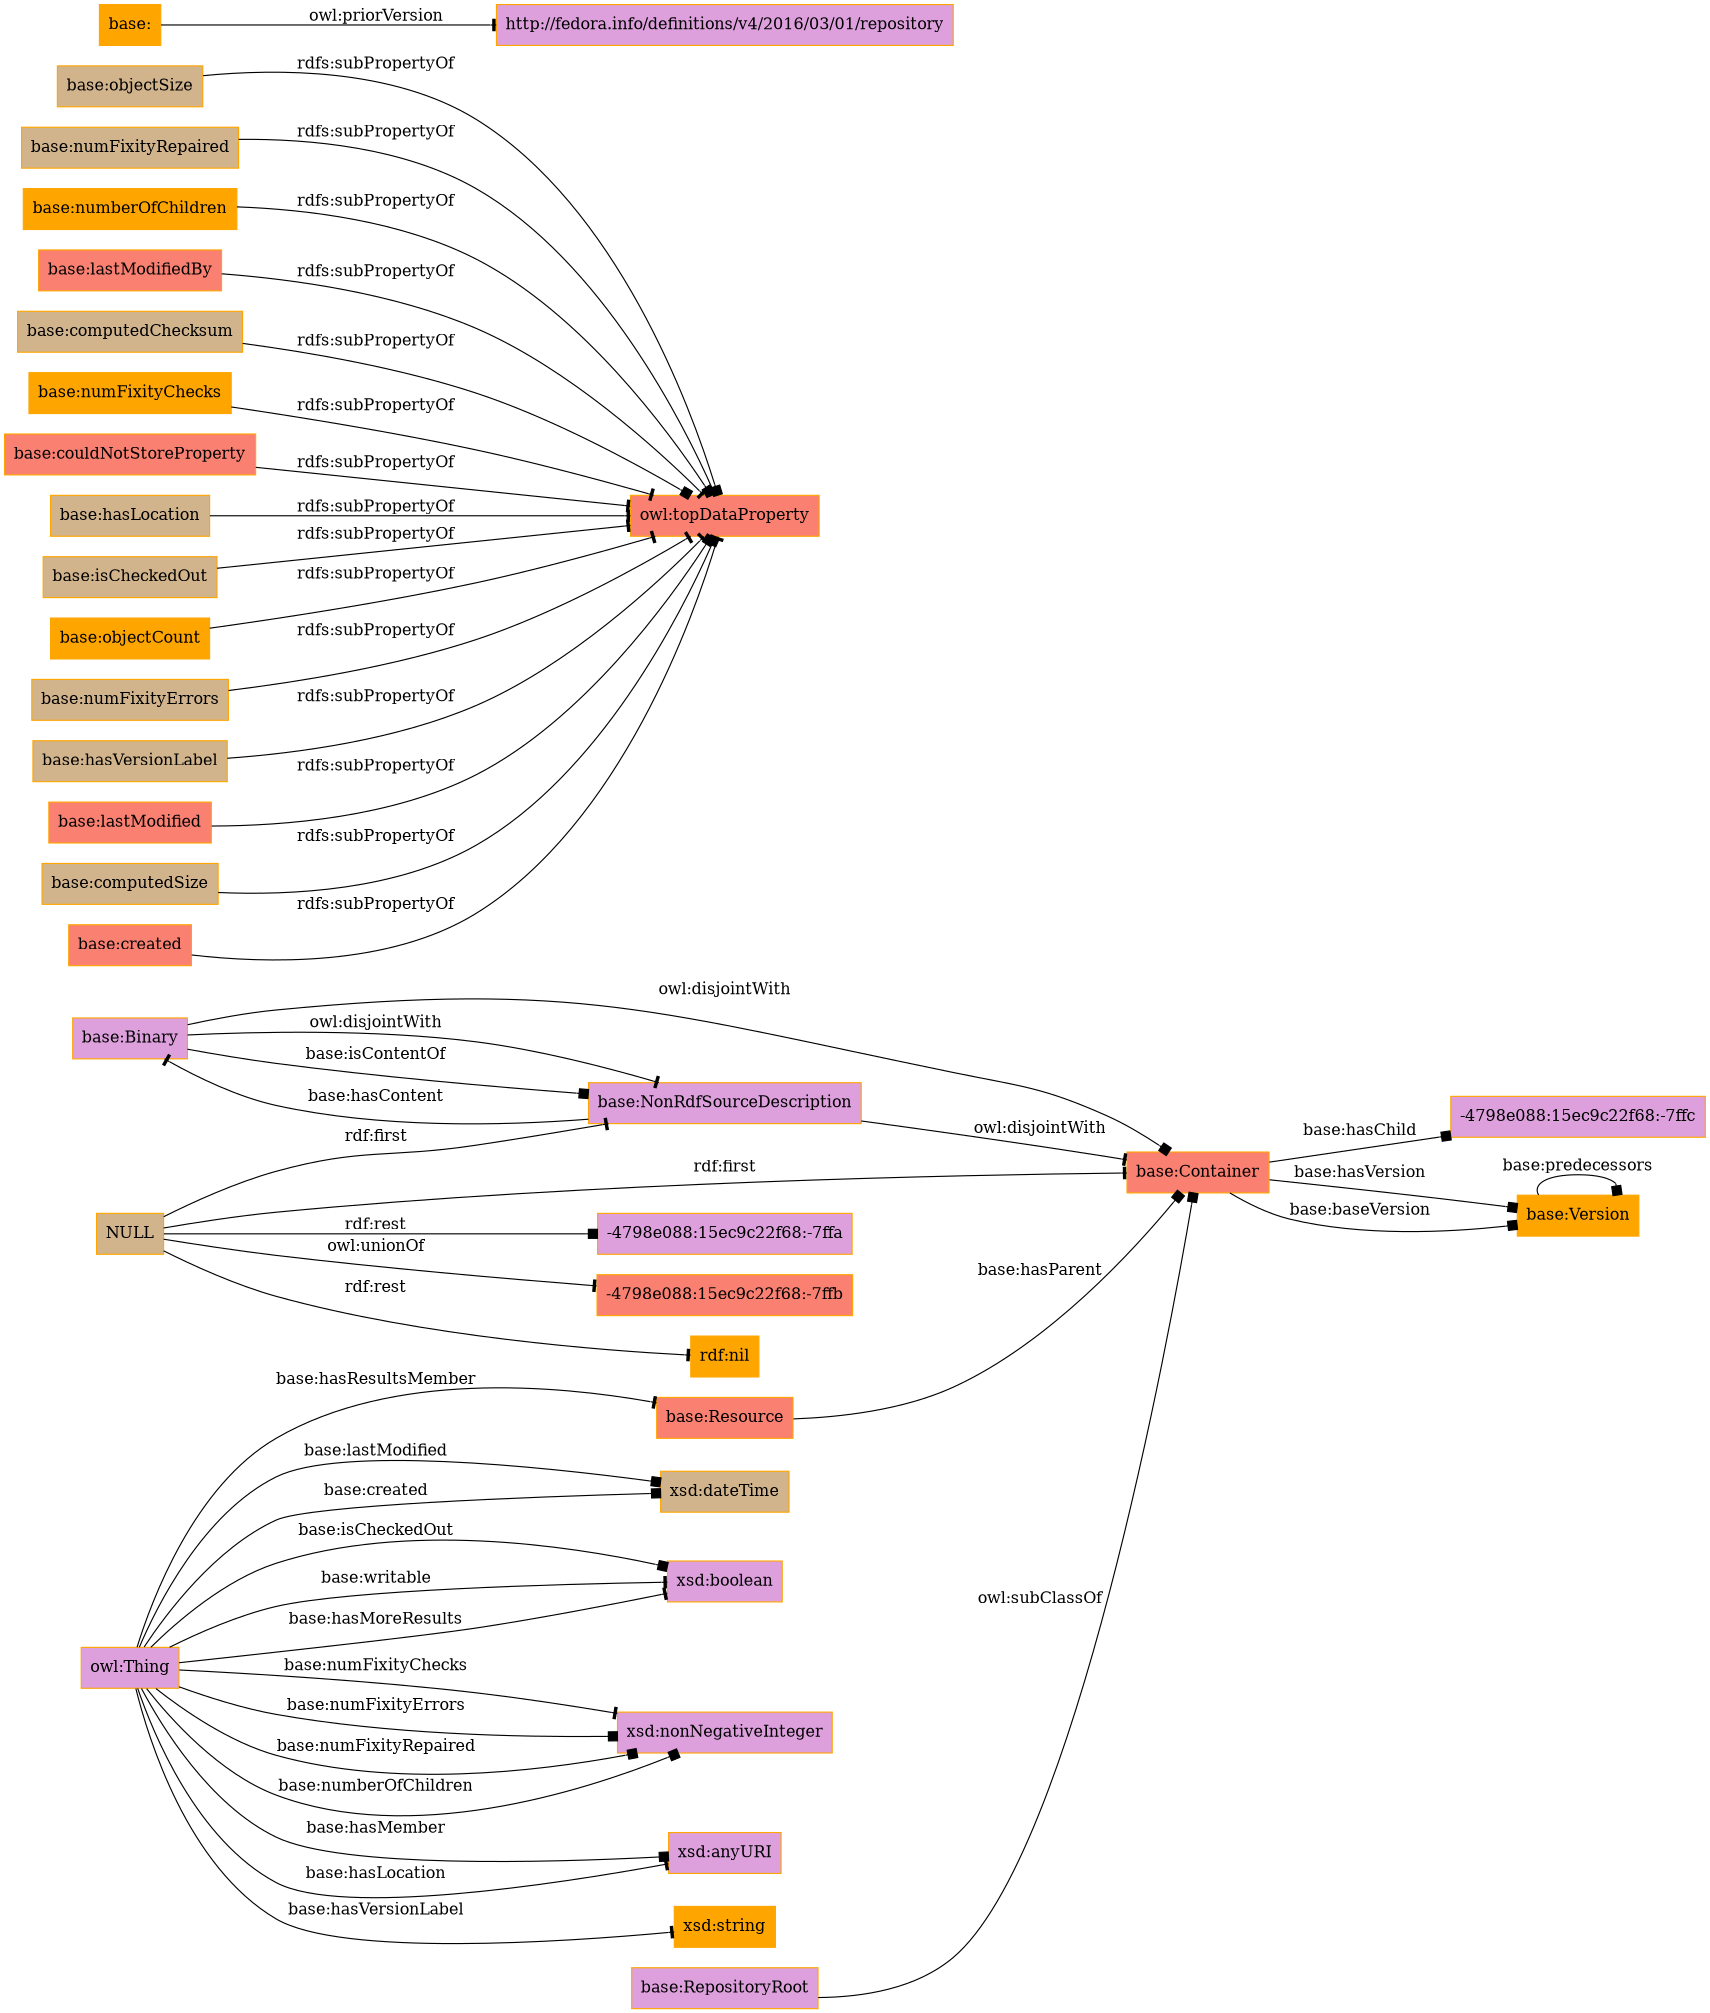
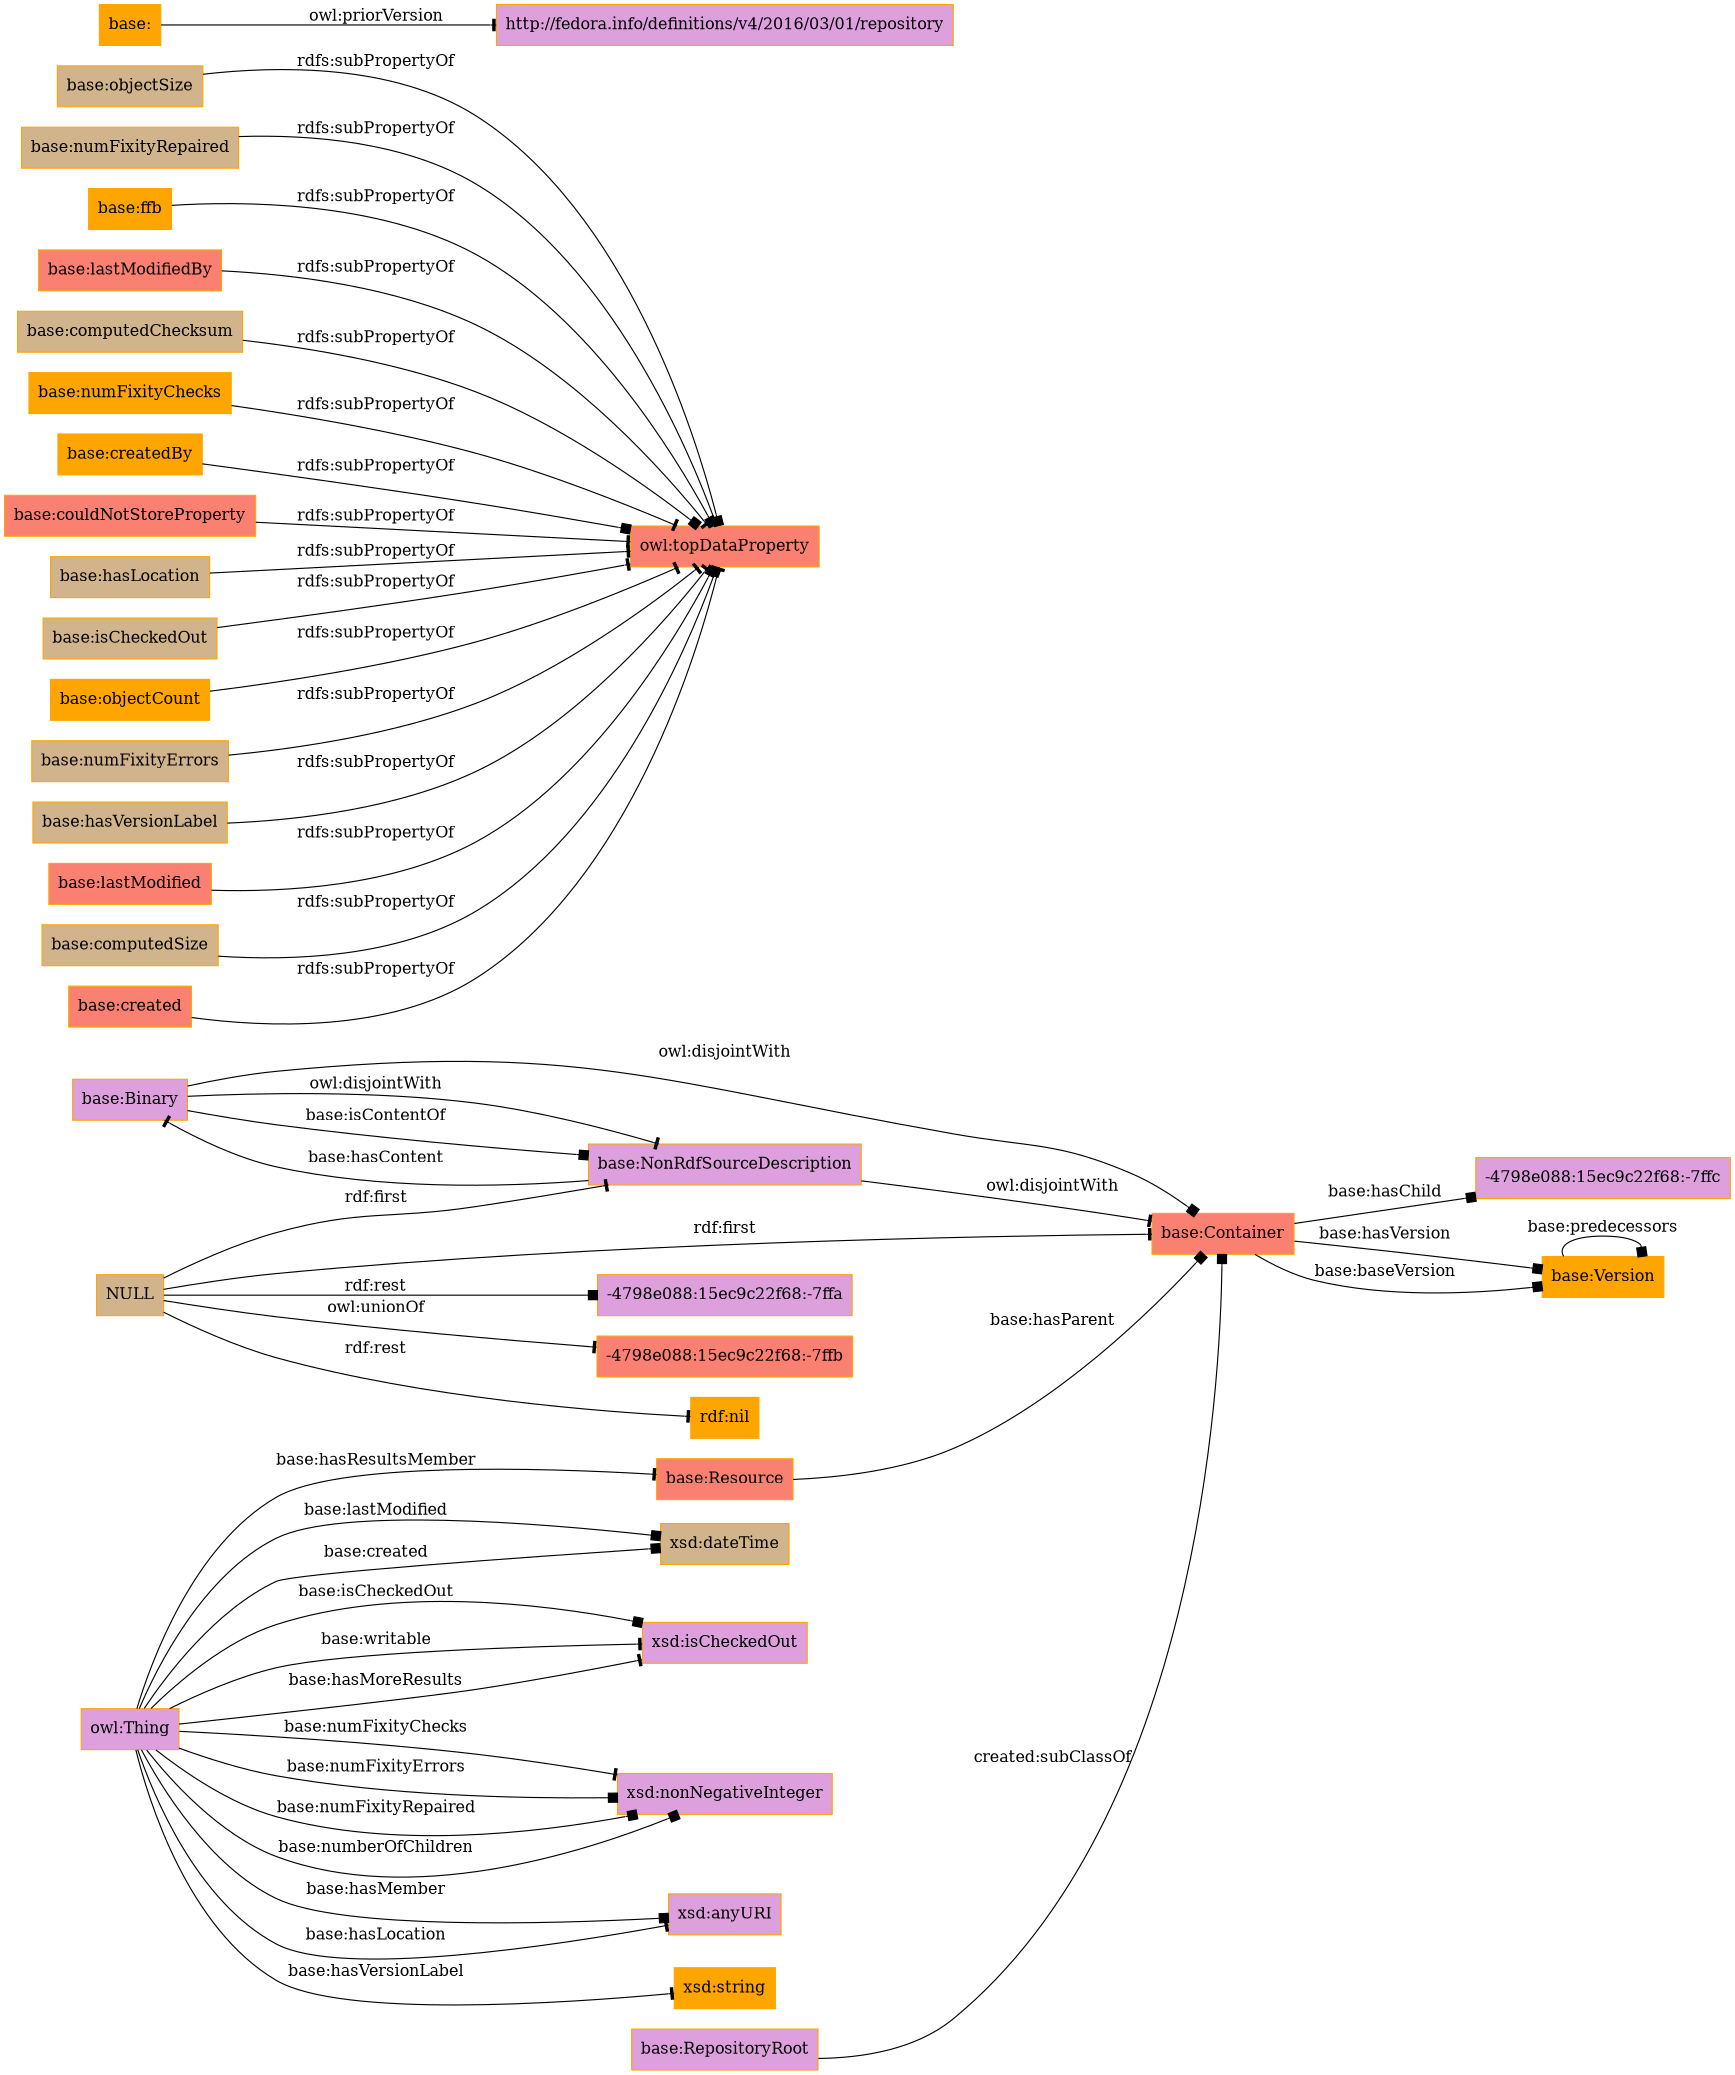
(130, 209) -> (130, 209)
none -> (130, 454)
(725, 1581) -> (725, 1643)
(1040, 1599) -> (1053, 1758)
